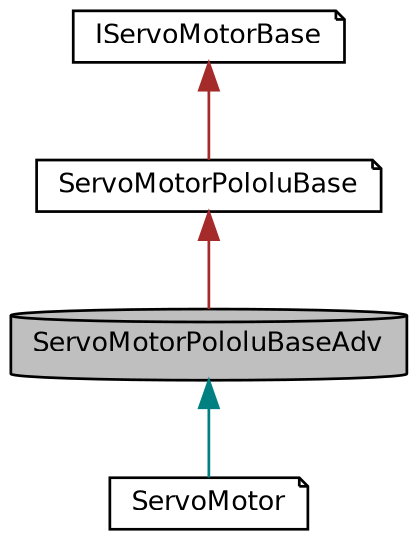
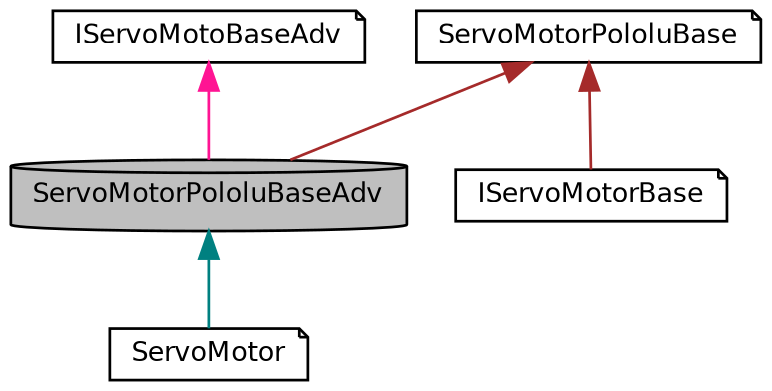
none -> (209, 37)
(209, 125) -> (590, 130)
